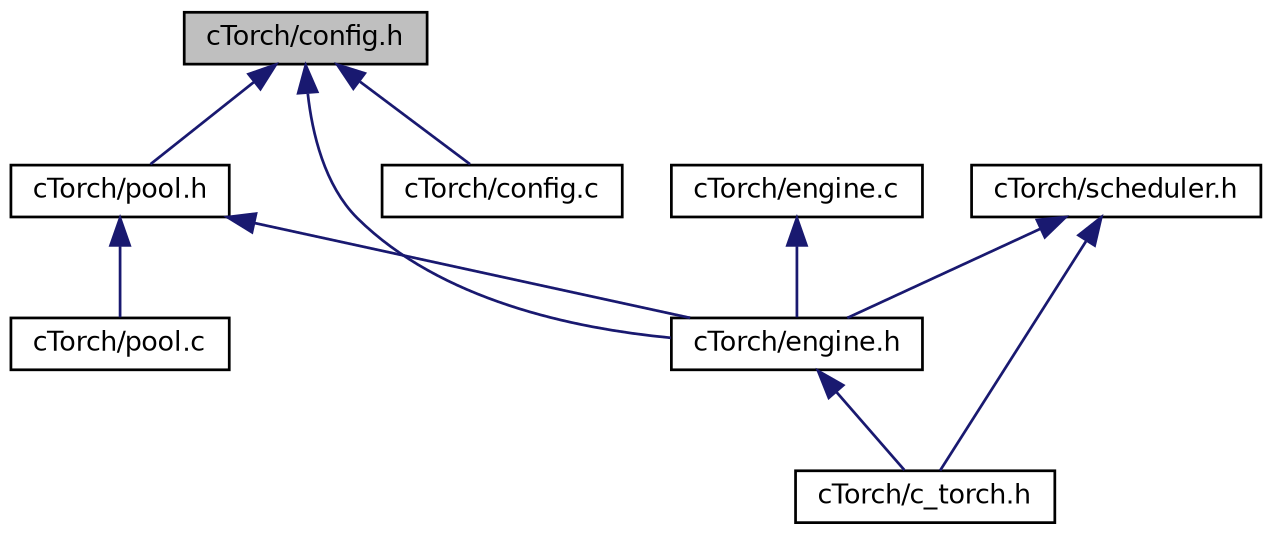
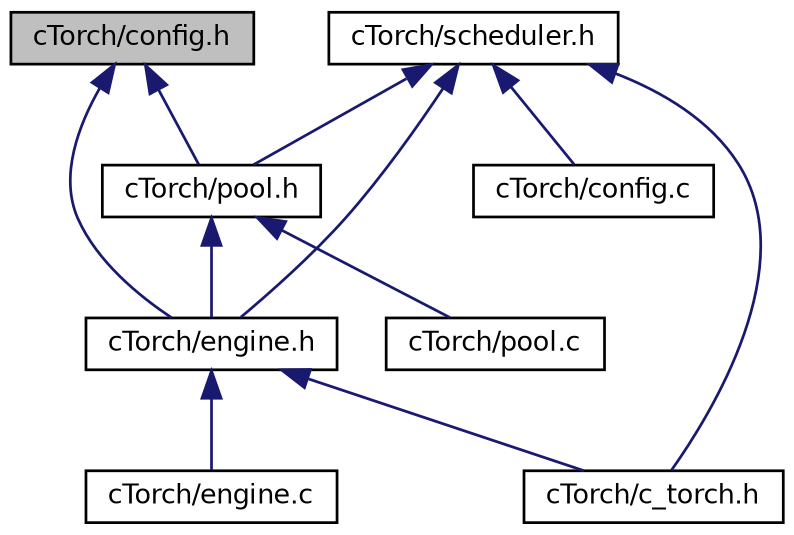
none -> (330, 122)
(415, 123) -> (543, 126)
(797, 282) -> (212, 435)
